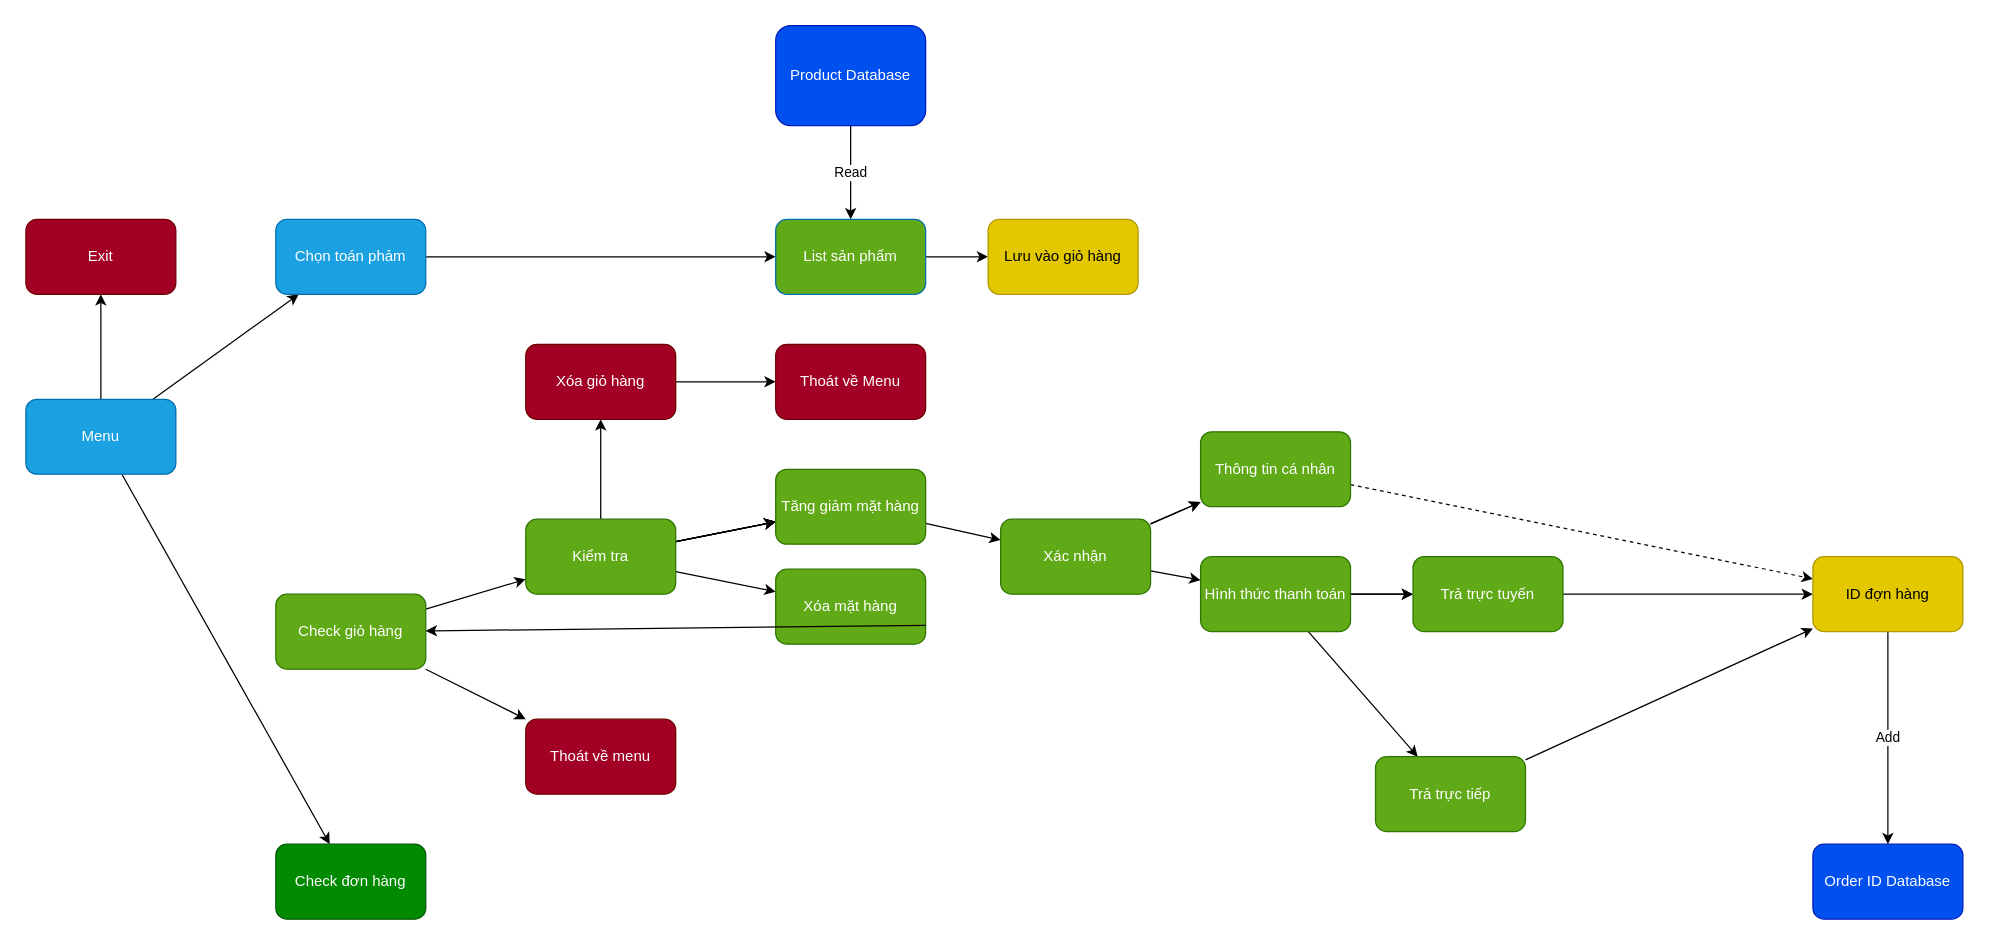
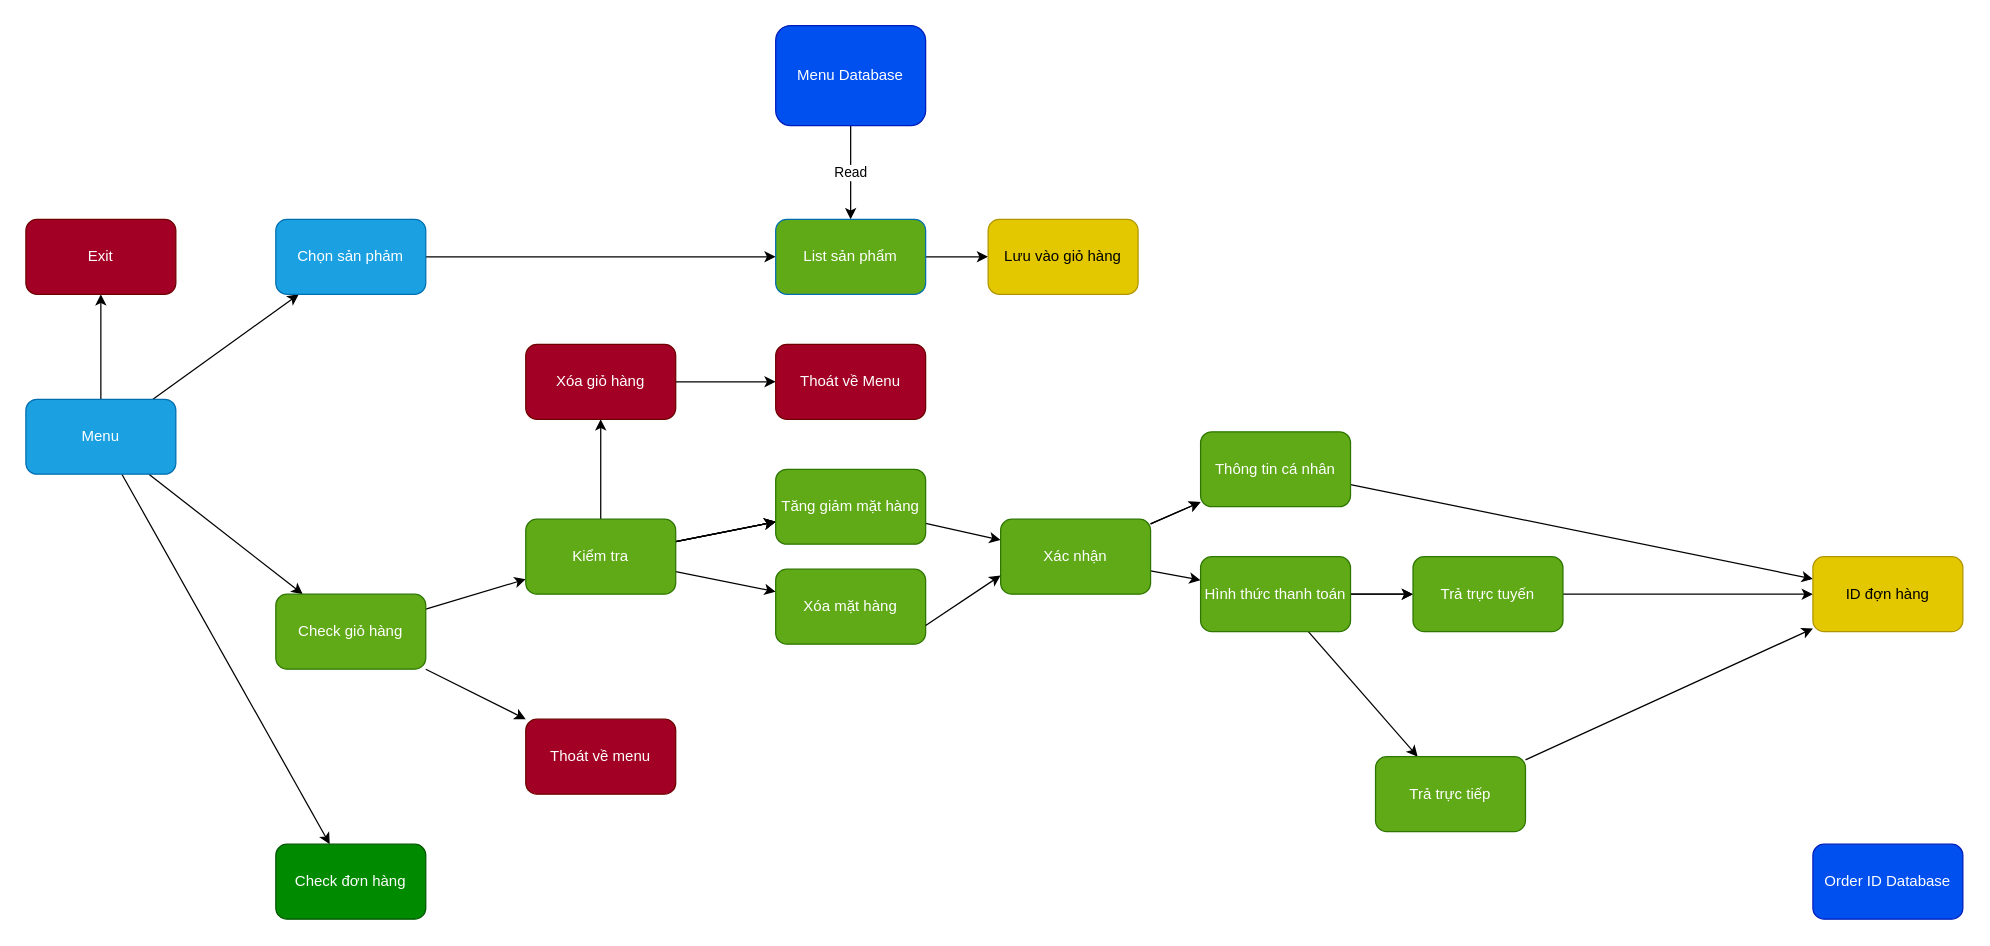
(851, 76) -> (851, 76)
(351, 257) -> (351, 257)
(1578, 531) -> (1578, 531)
none -> (222, 532)
(646, 629) -> (960, 603)
(1888, 734) -> none
